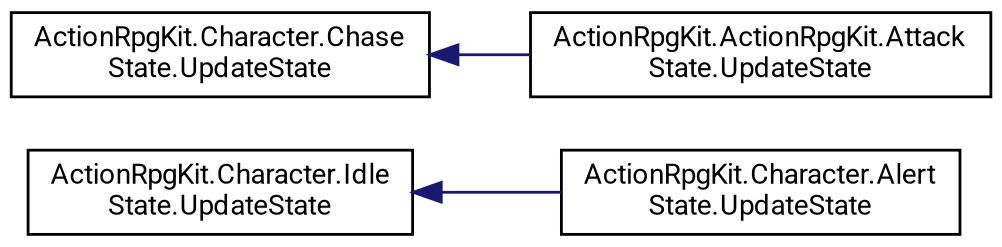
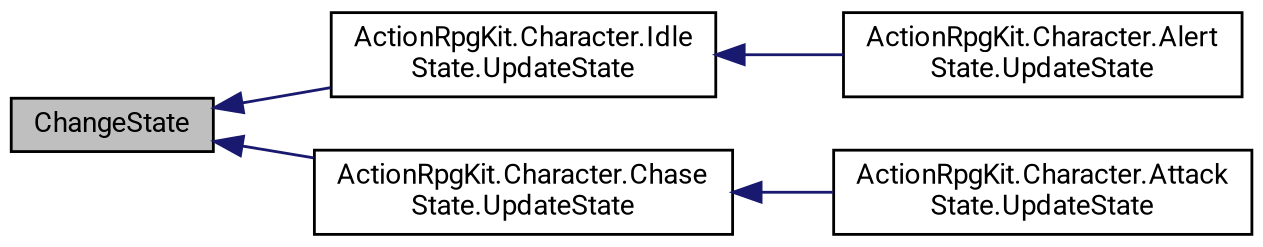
(761, 55) -> (1043, 192)
none -> (112, 125)
